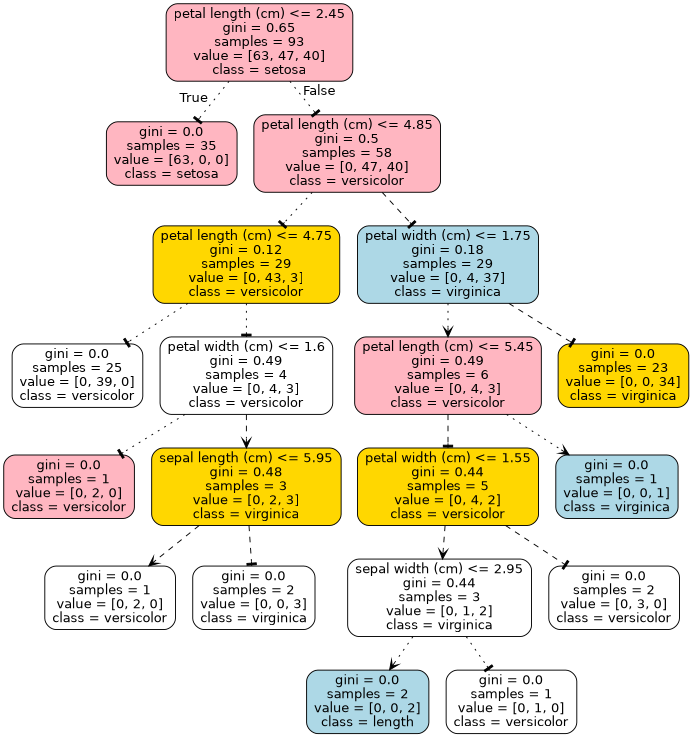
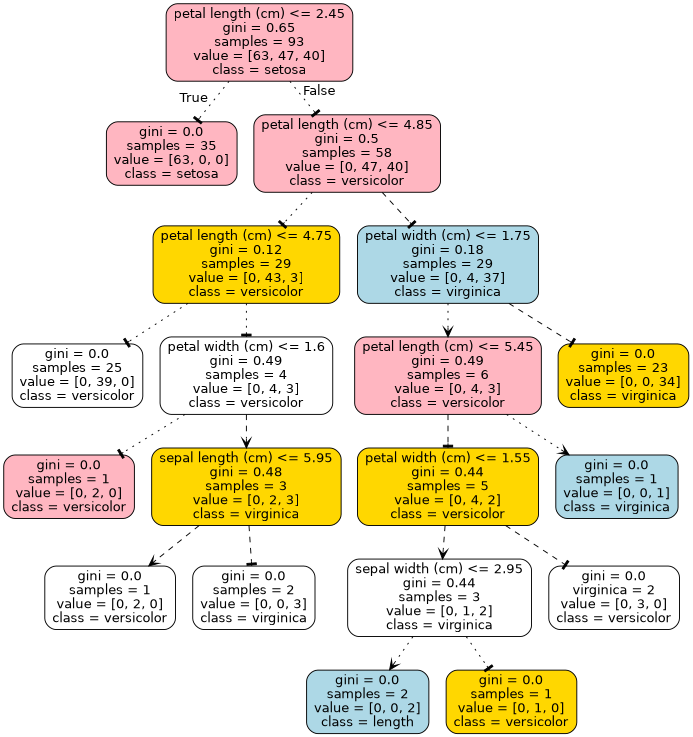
(614, 598) -> (614, 598)
(511, 702) -> (511, 702)
